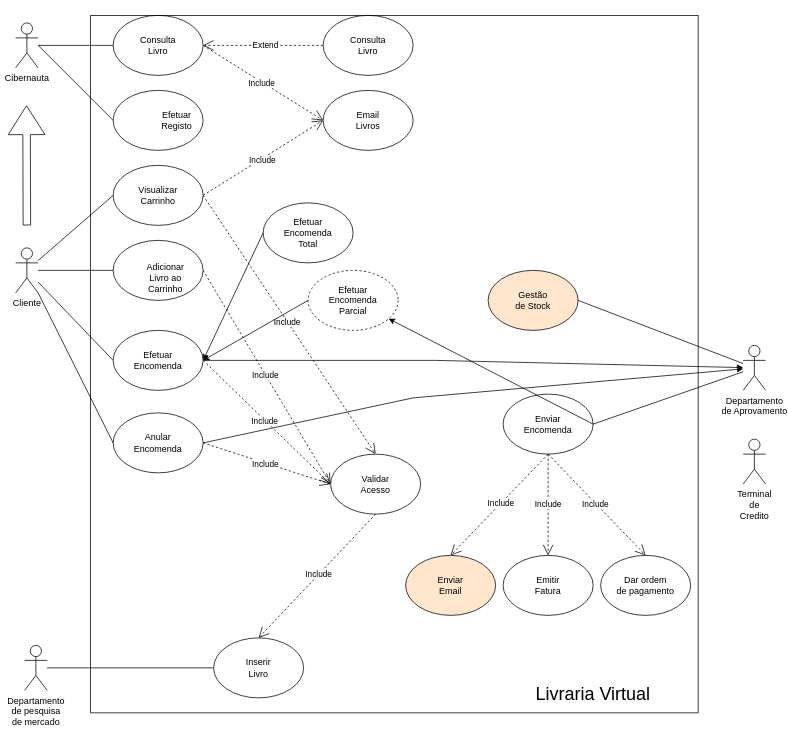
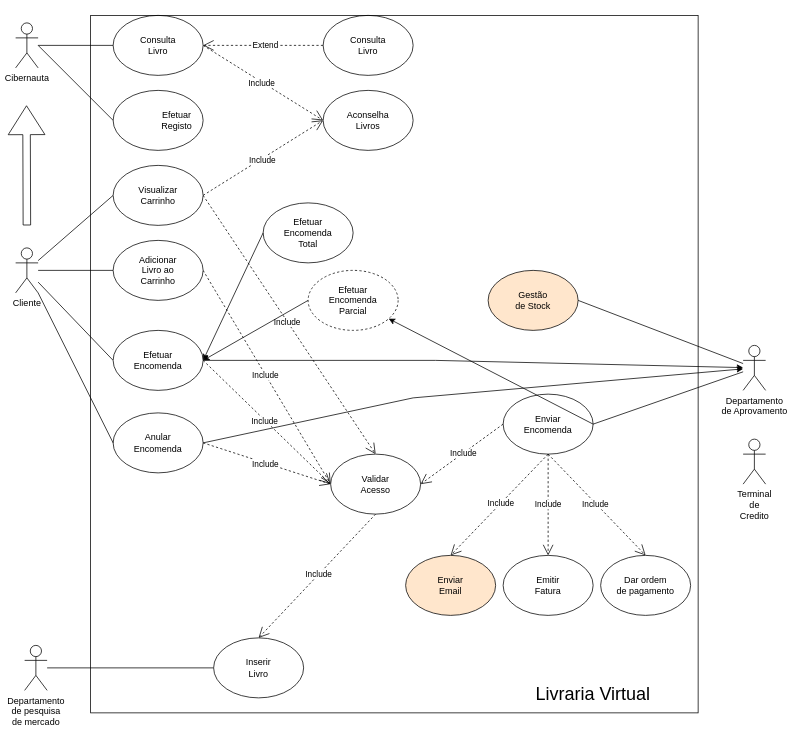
(368, 120) -> (368, 120)
(165, 278) -> (158, 270)
none -> (462, 454)
